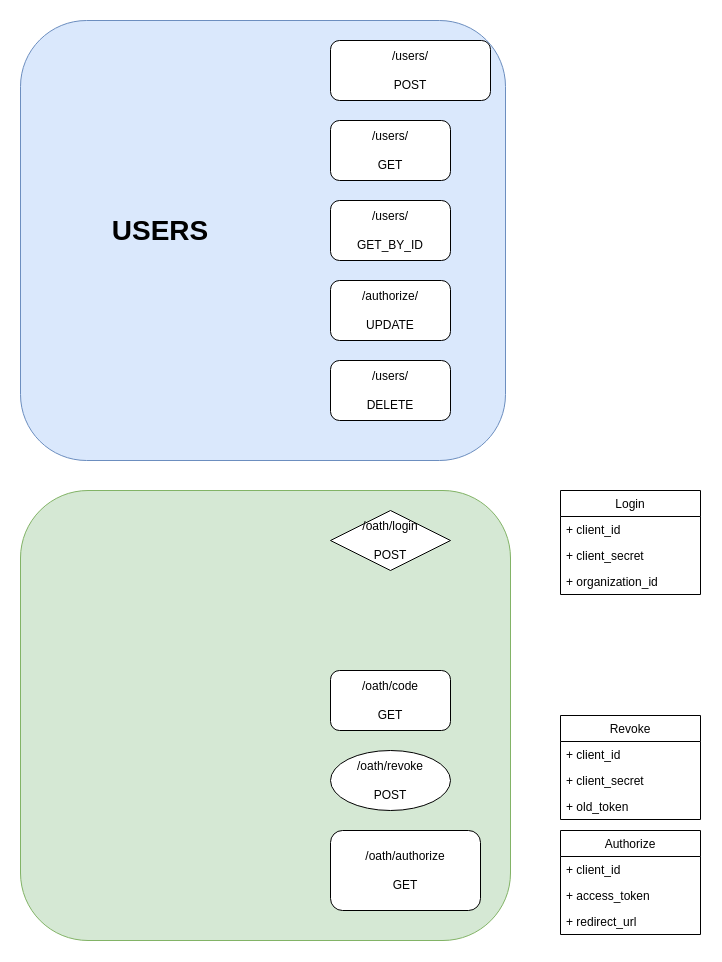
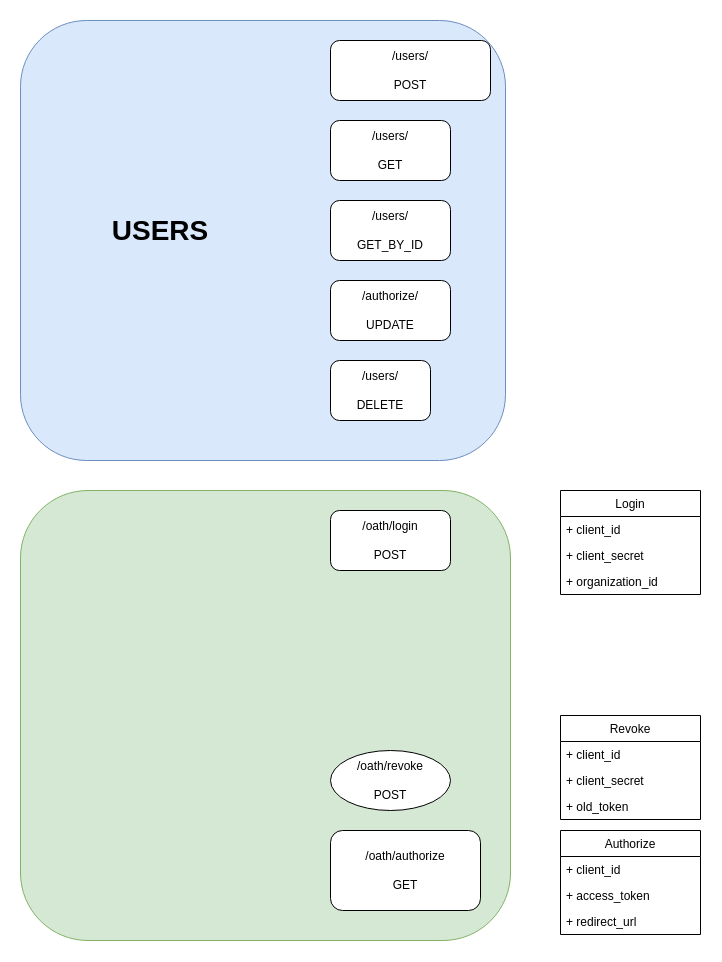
(391, 391) -> (381, 391)
(391, 541) -> (391, 541)
(391, 701) -> none
